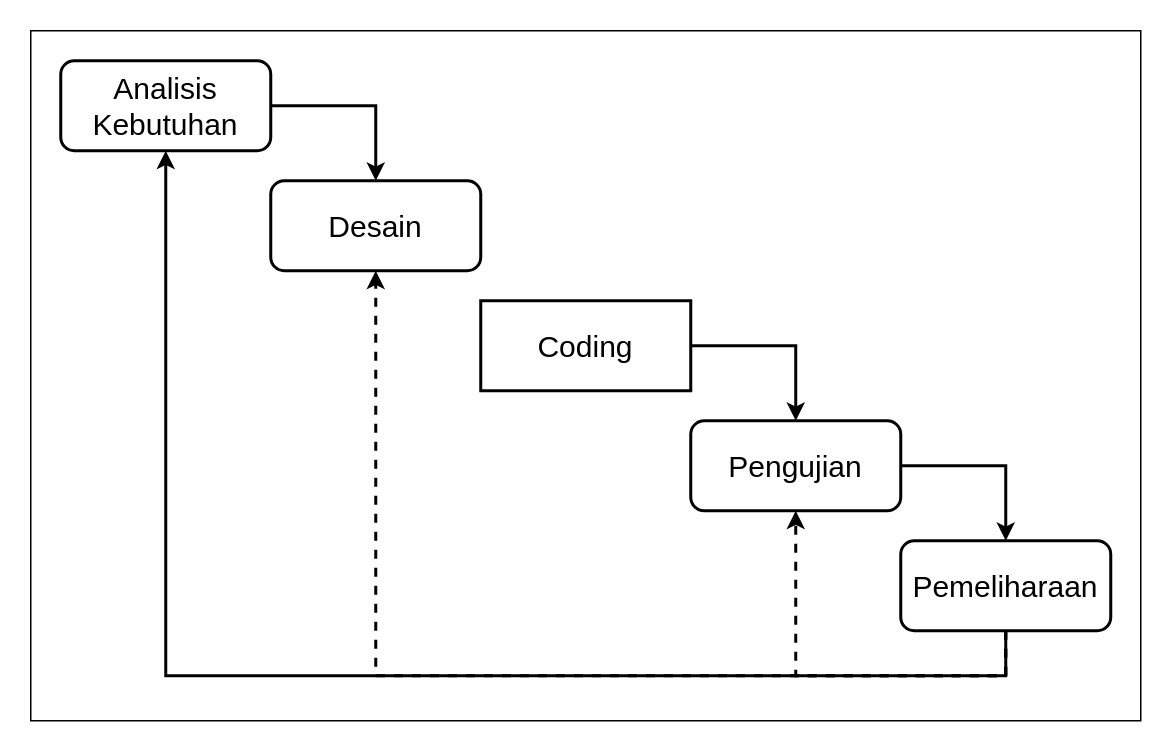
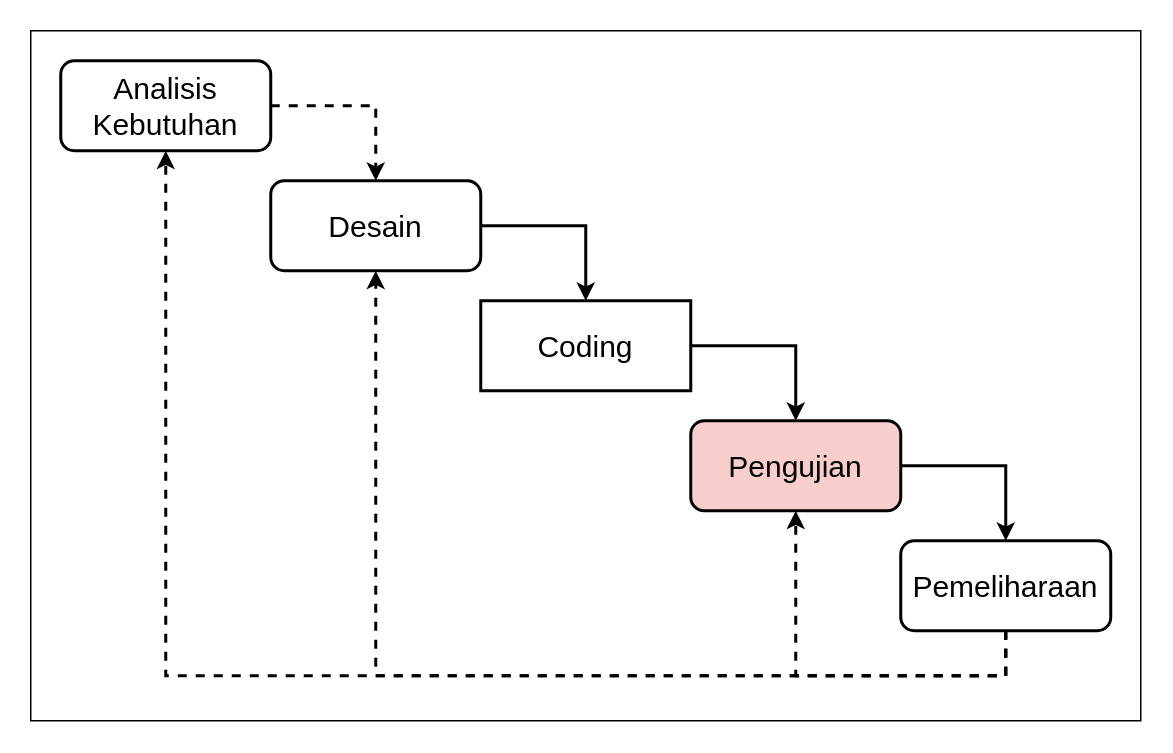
(356, 106) -> (356, 106)
none -> (564, 226)
(796, 466) -> (796, 466)
(166, 524) -> (166, 524)
